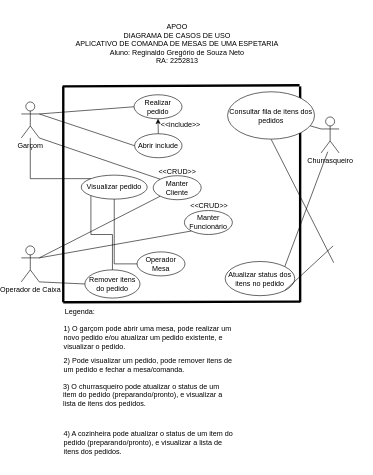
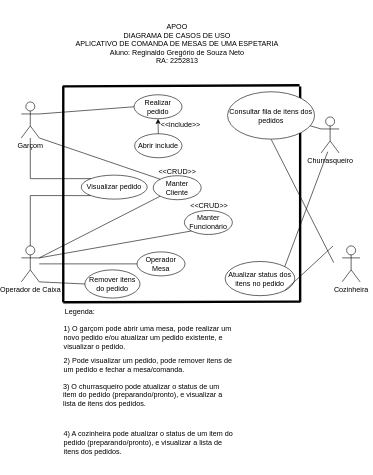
(88, 130) -> none
(114, 232) -> (78, 264)
(100, 234) -> (35, 195)
none -> (351, 264)
